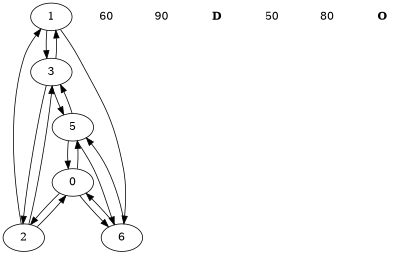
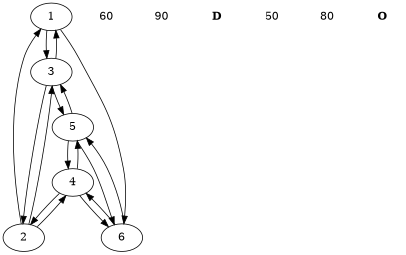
(73, 182) -> (73, 182)
